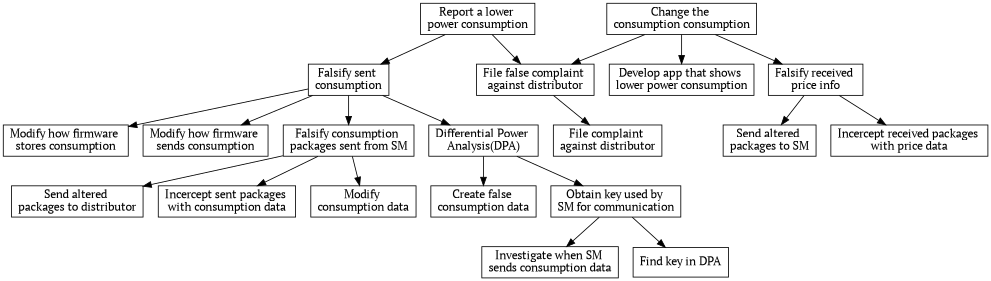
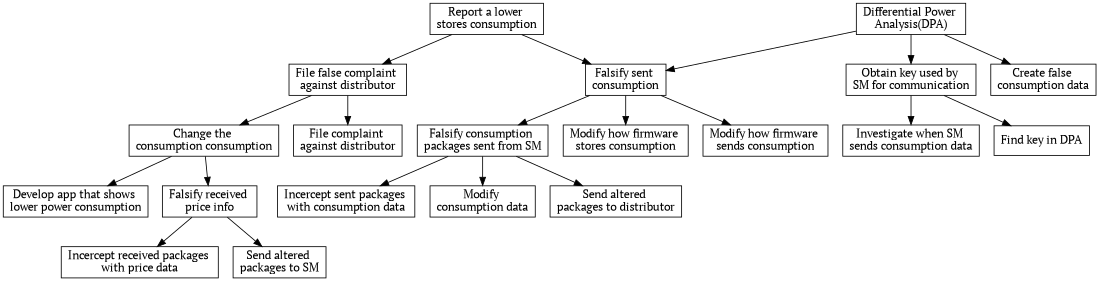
(478, 19) -> (487, 19)
(612, 48) -> (280, 109)
(412, 109) -> (765, 50)
